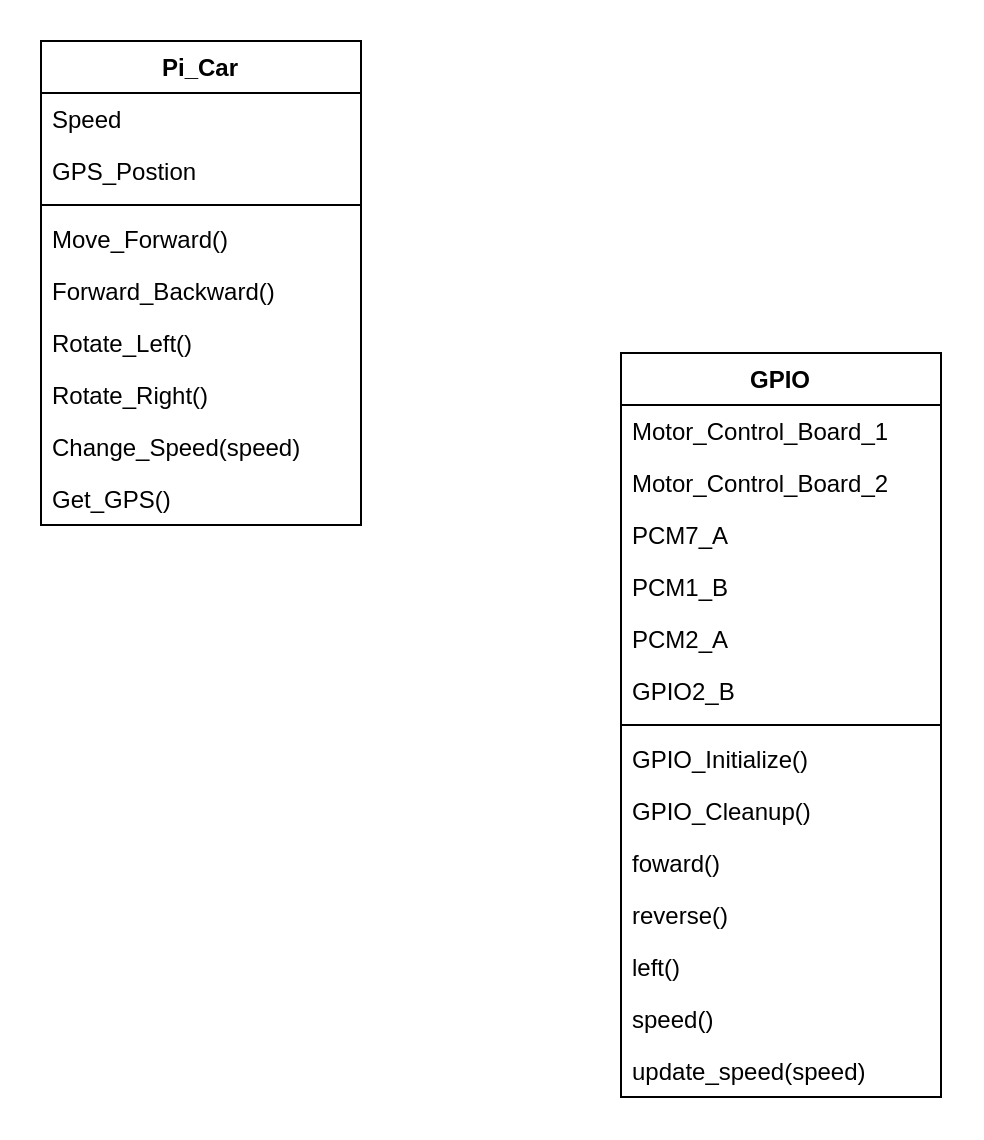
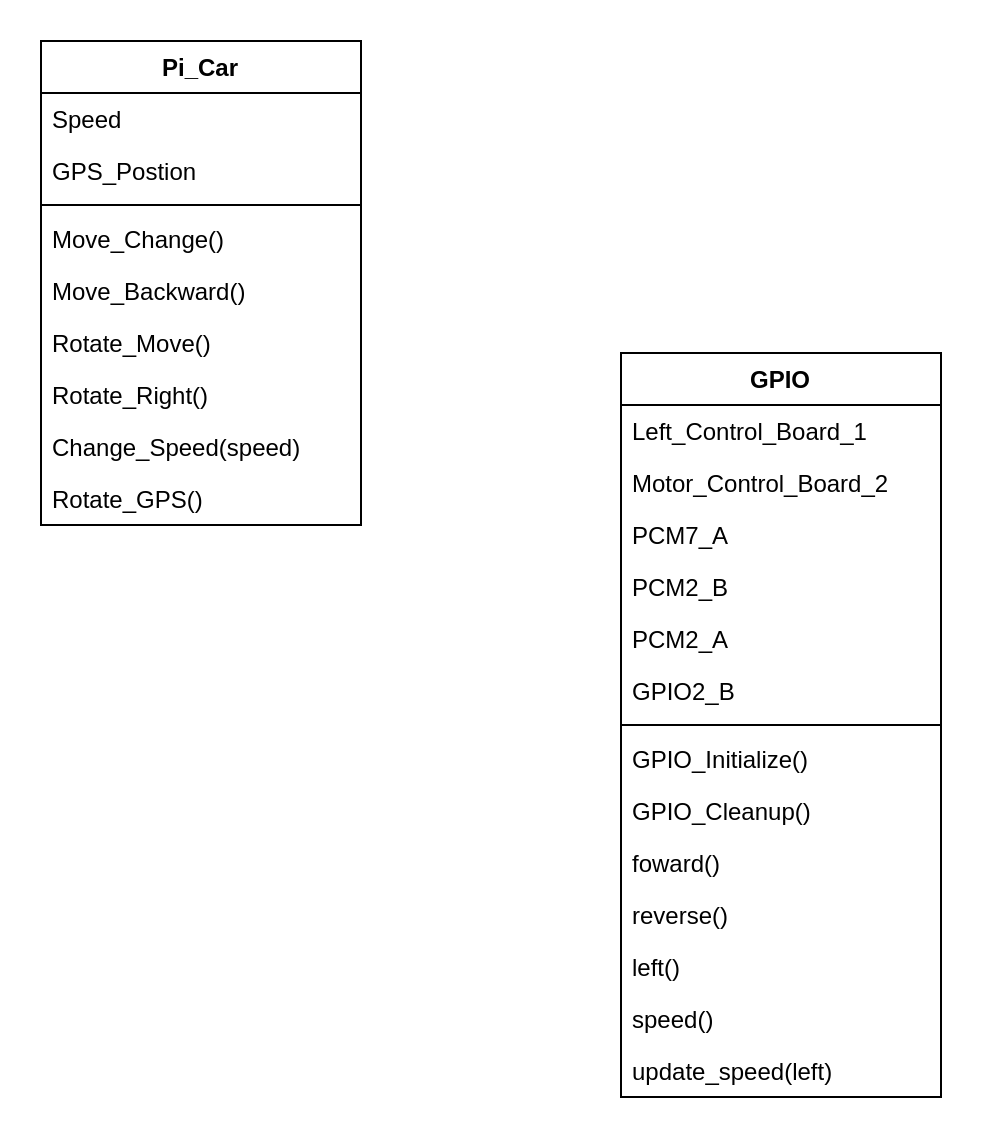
(147, 241) -> (140, 241)
(174, 293) -> (154, 293)
(140, 345) -> (140, 345)
(771, 433) -> (764, 433)
(113, 501) -> (134, 501)
(673, 589) -> (673, 589)
(761, 1073) -> (751, 1073)
